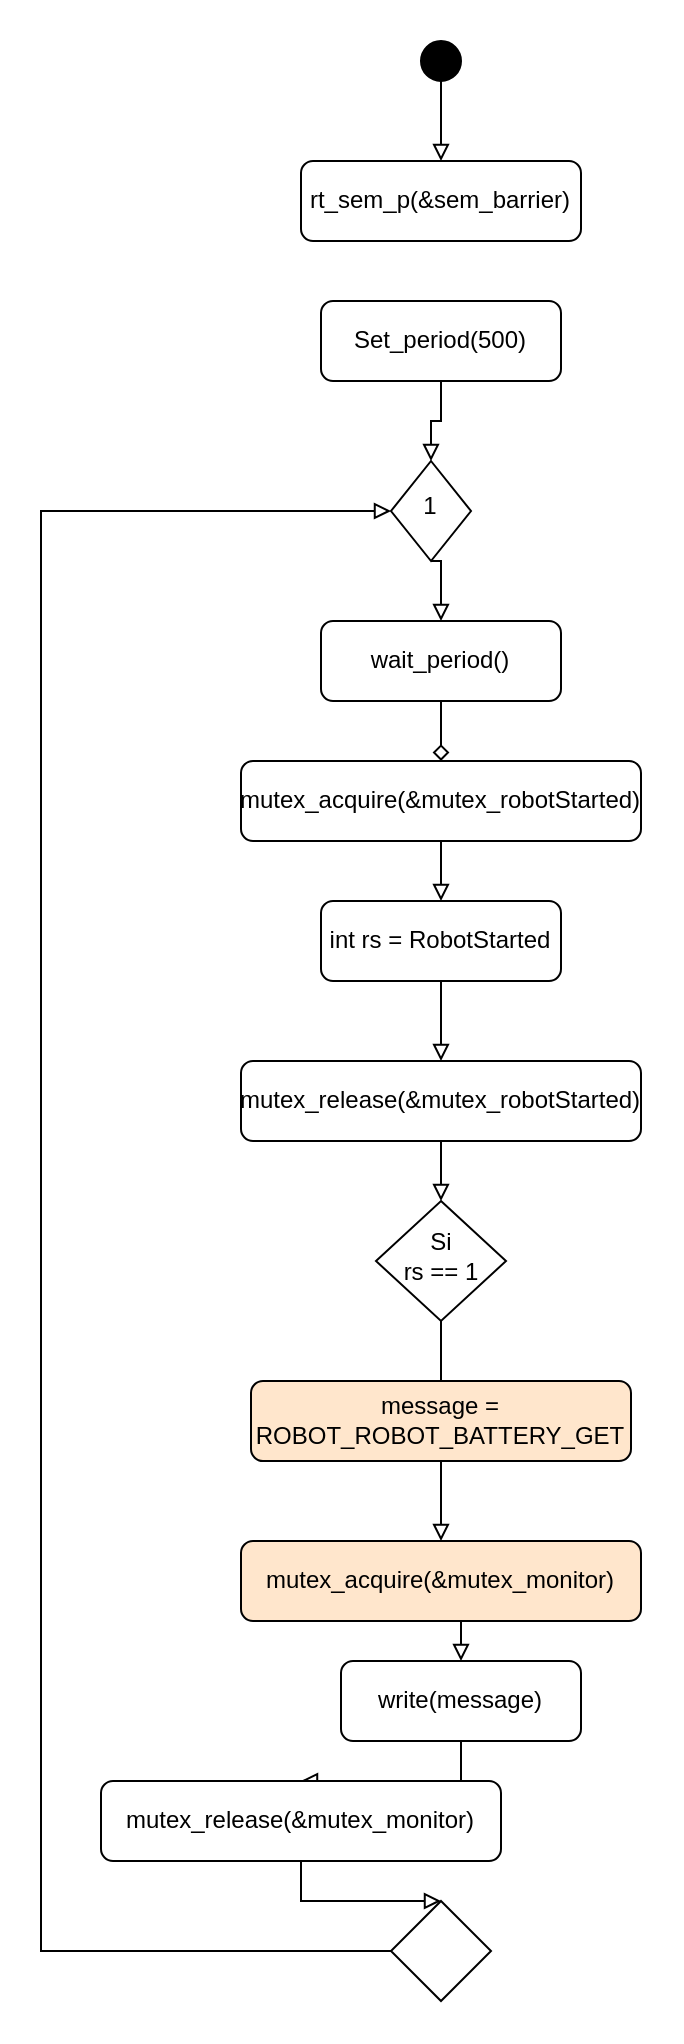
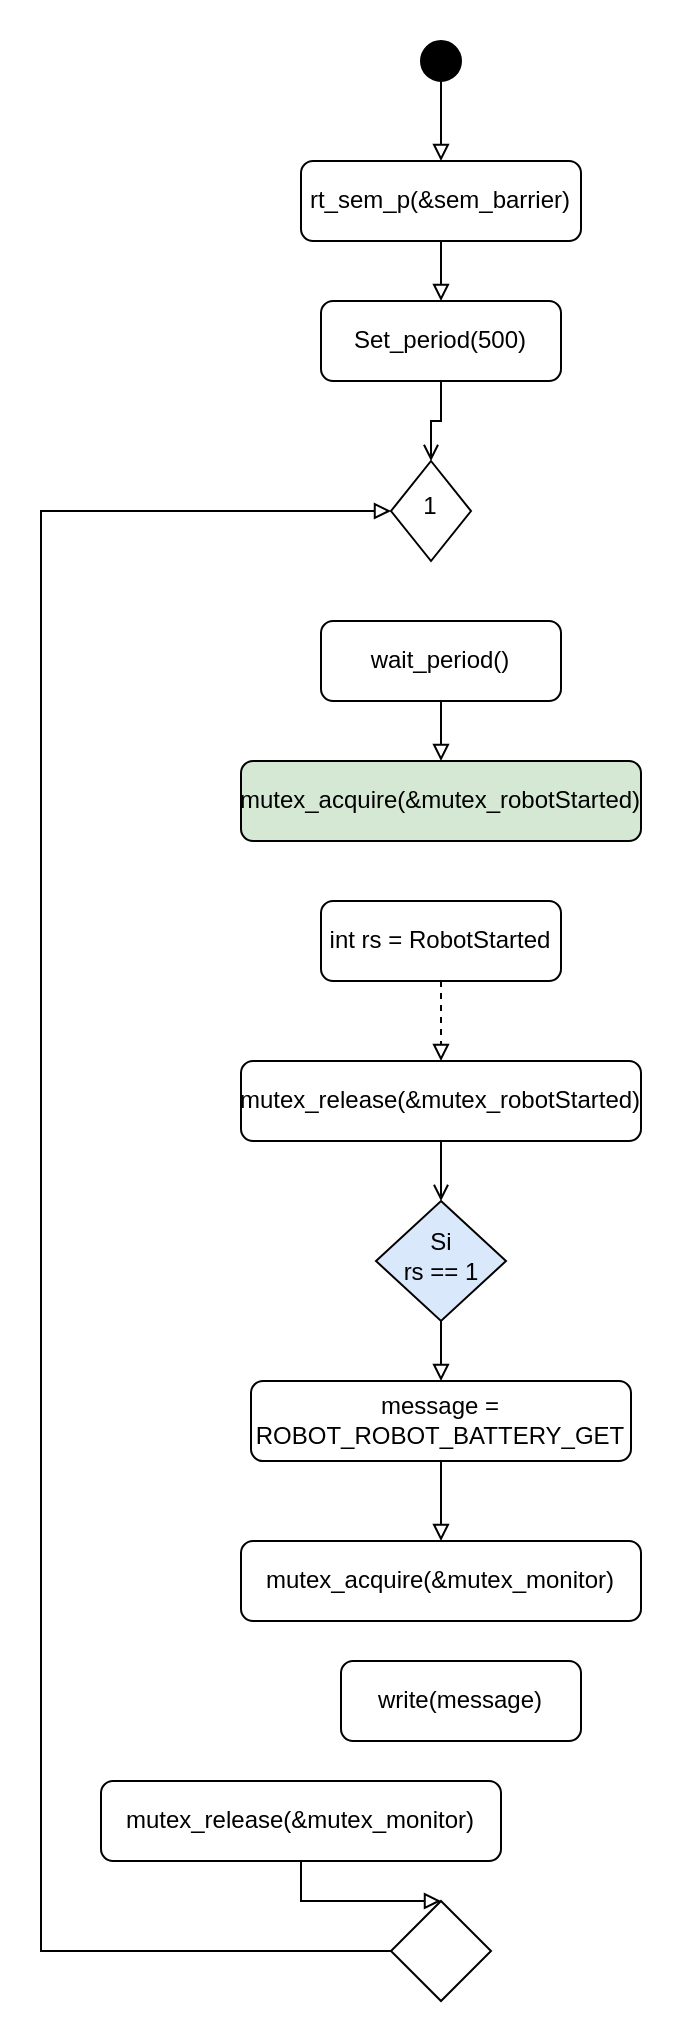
none -> (441, 262)
(431, 443) -> (431, 448)
(441, 577) -> none
(441, 744) -> (441, 743)
(441, 801) -> (441, 801)
(441, 880) -> none
(441, 1013) -> (441, 1013)
(441, 1183) -> (441, 1188)
(441, 1261) -> (441, 1261)
(441, 1370) -> (441, 1363)
(441, 1421) -> (441, 1421)
(441, 1581) -> (441, 1581)
(461, 1631) -> none
(461, 1762) -> none
